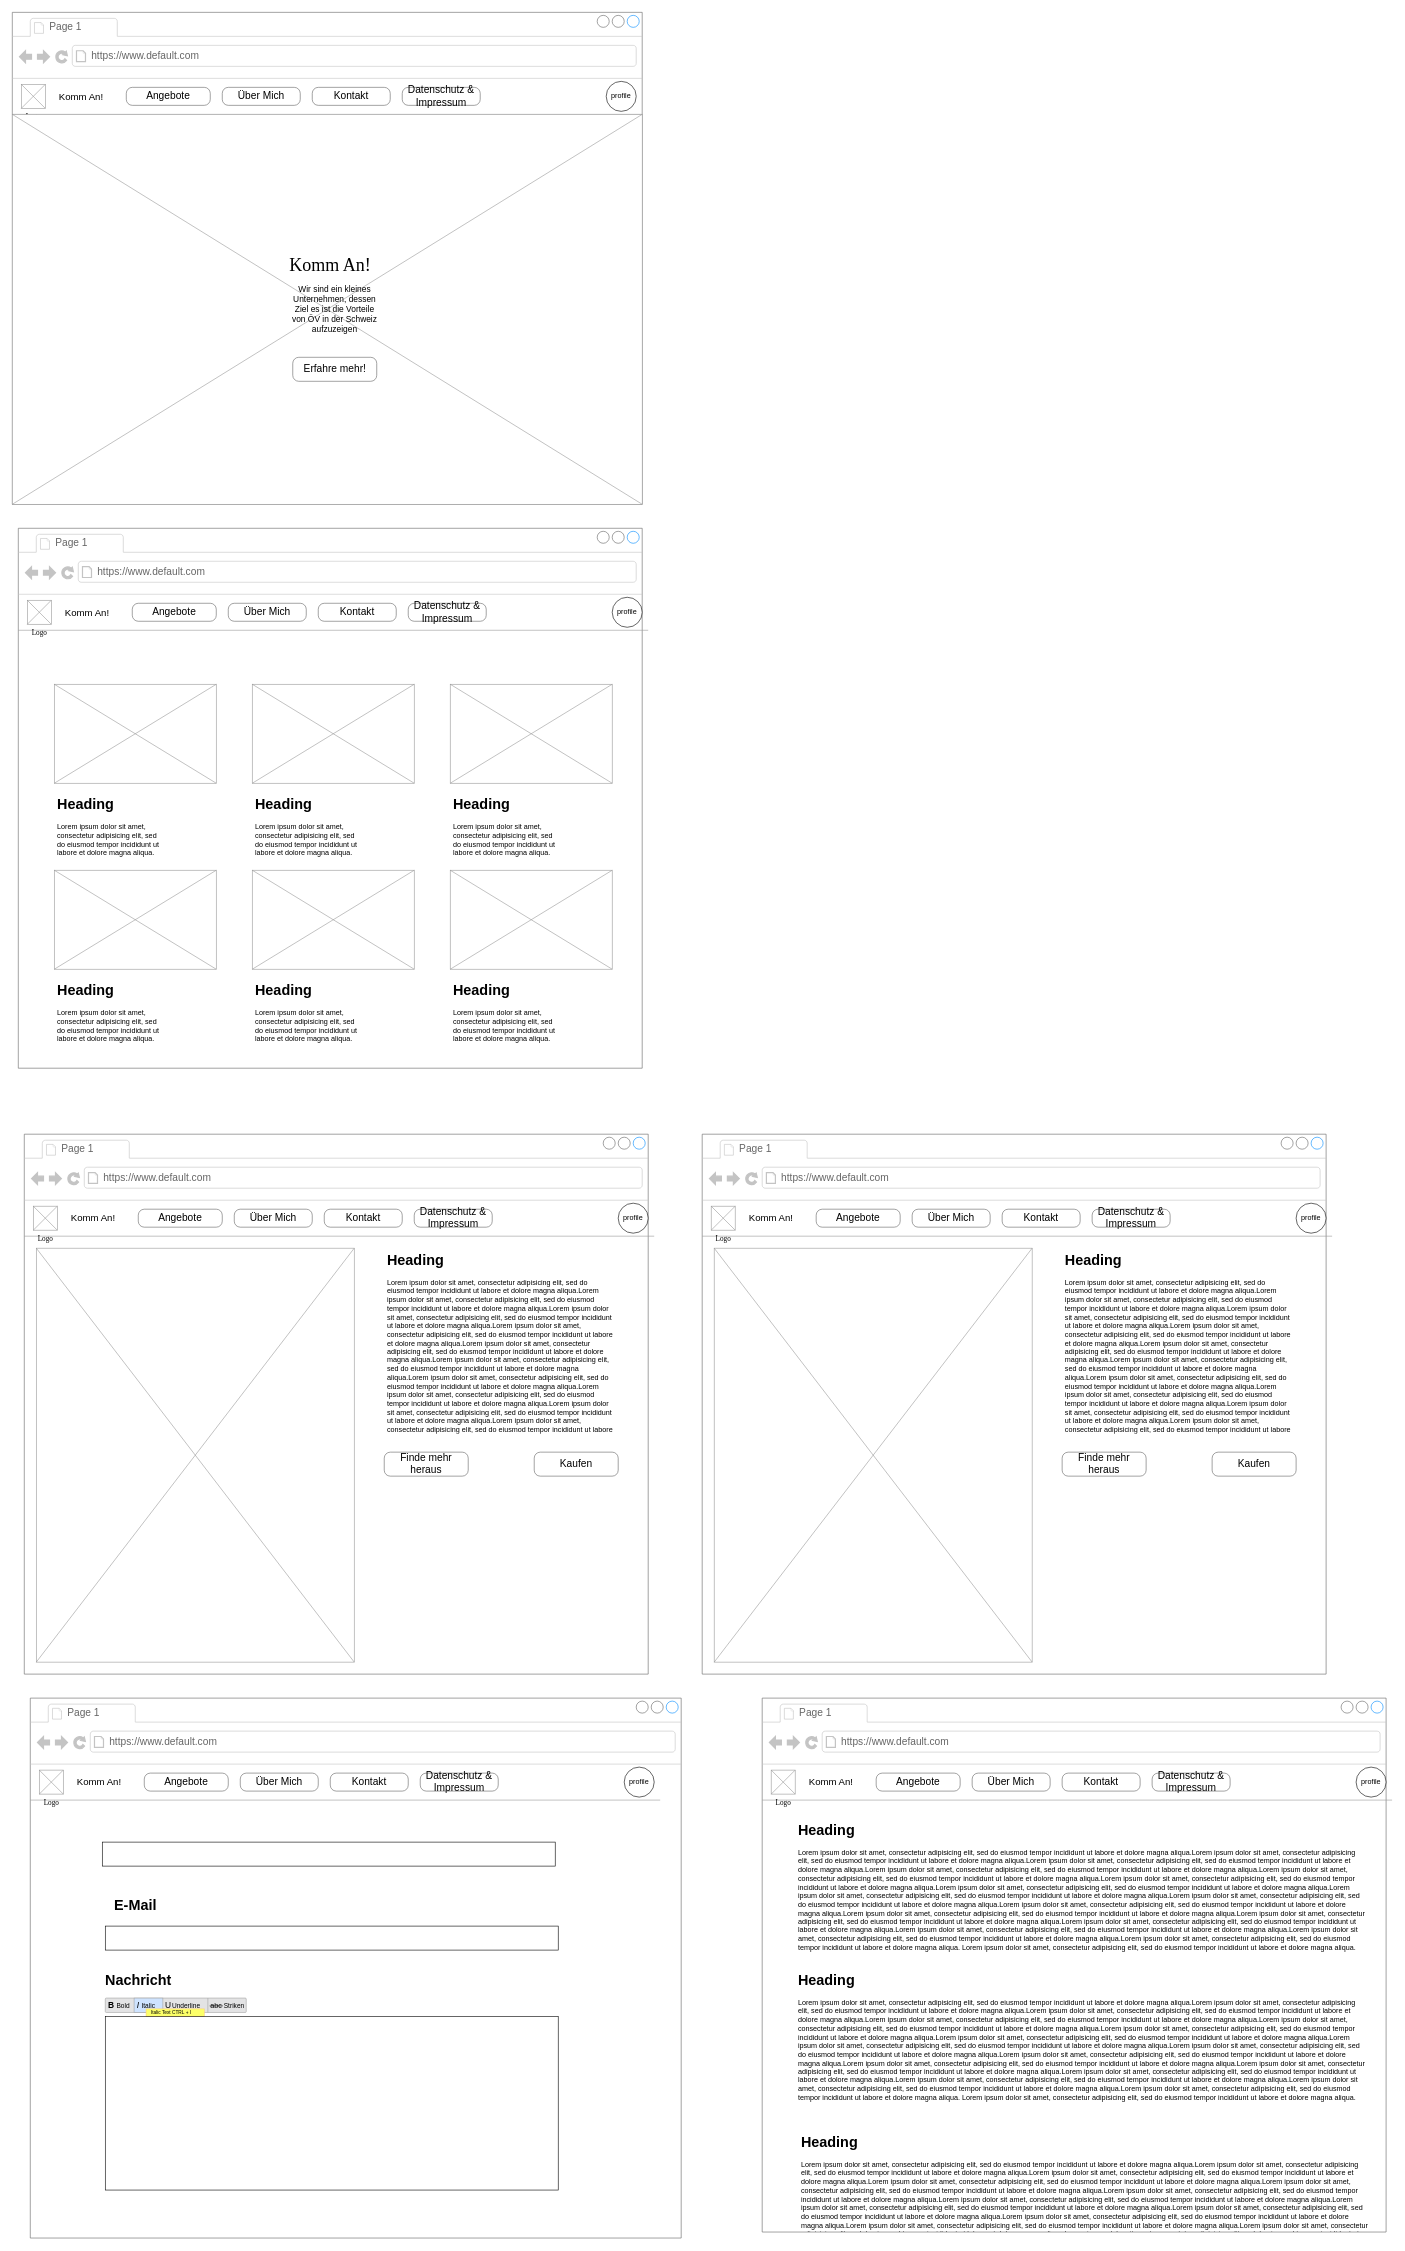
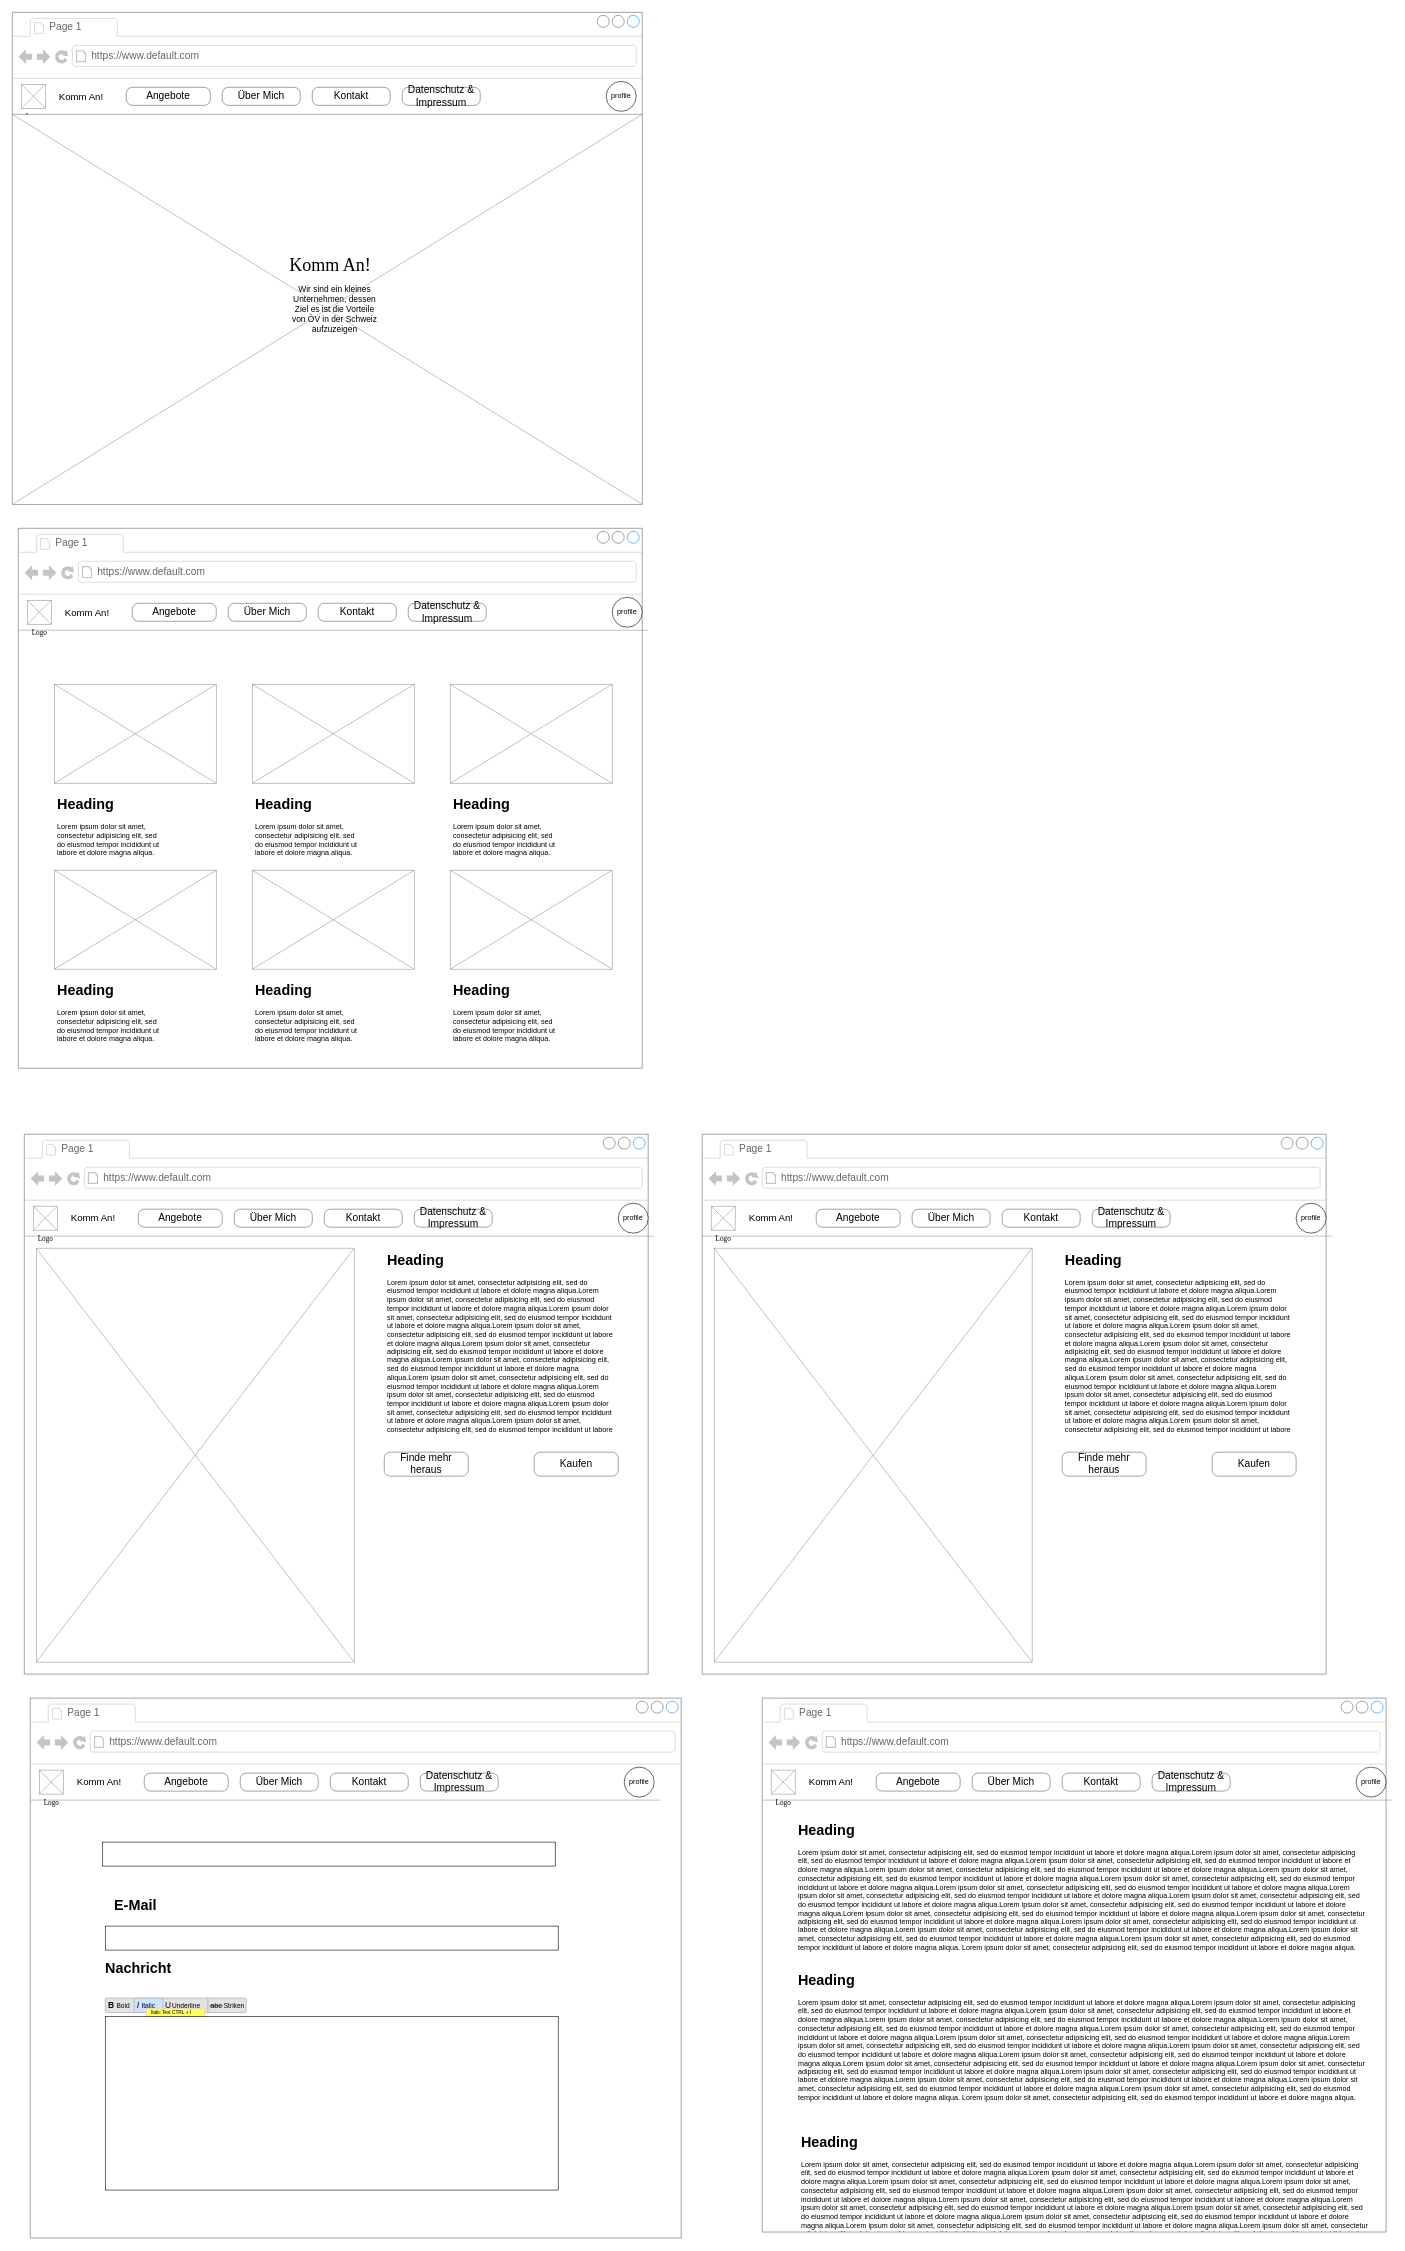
(335, 369) -> none
(159, 1980) -> (159, 1968)
